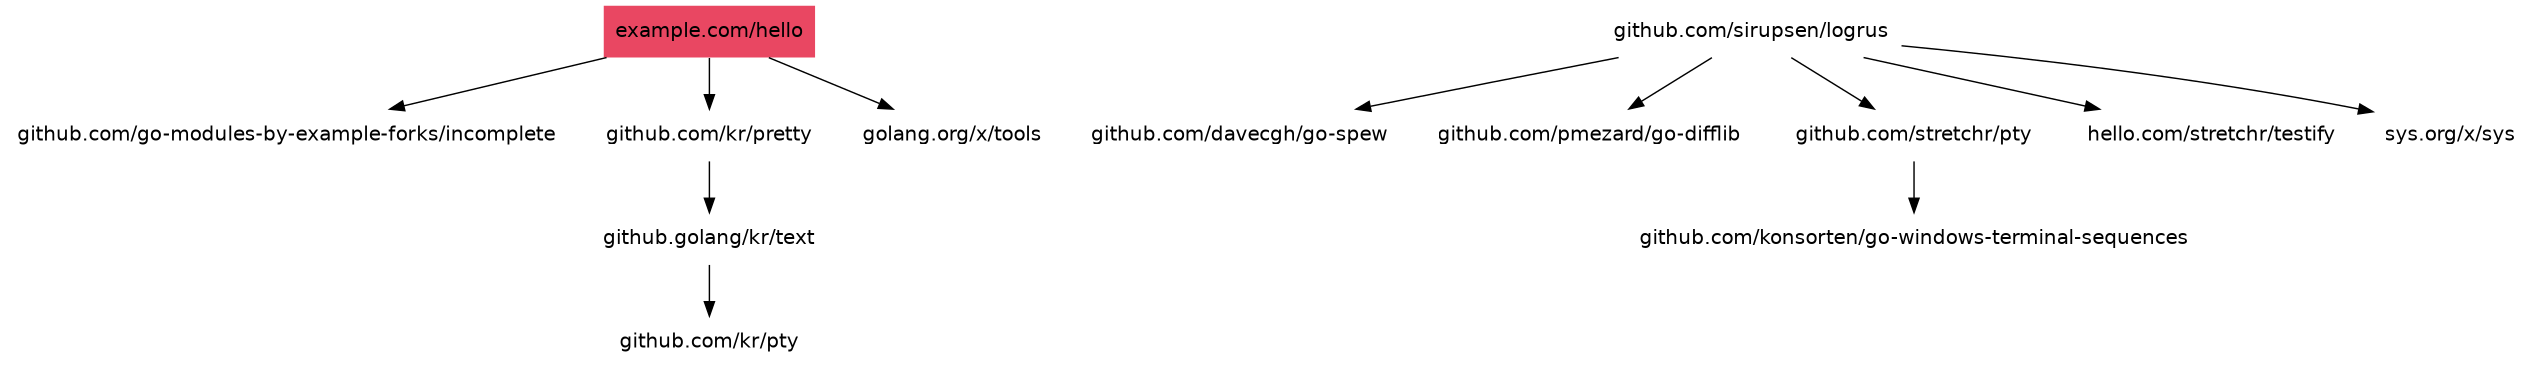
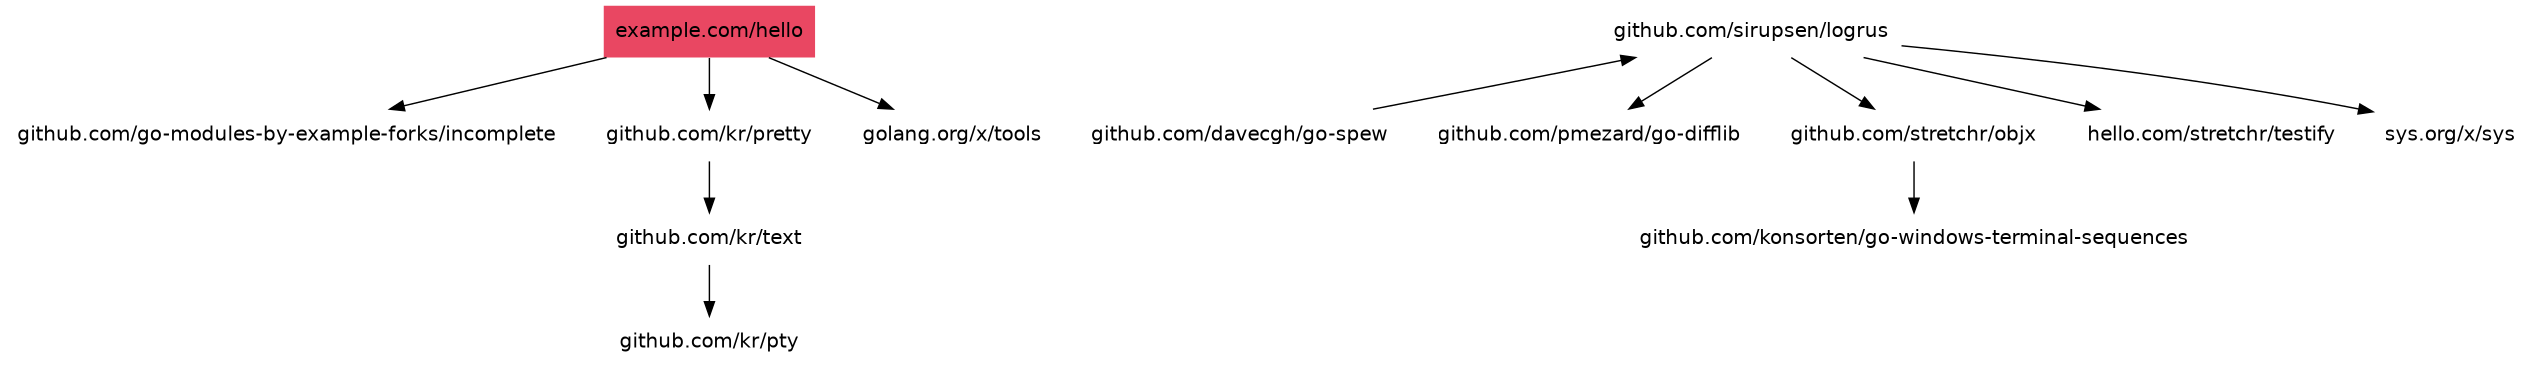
(1495, 82) -> (1497, 85)
(1914, 135) -> (1914, 135)
(709, 239) -> (709, 239)
